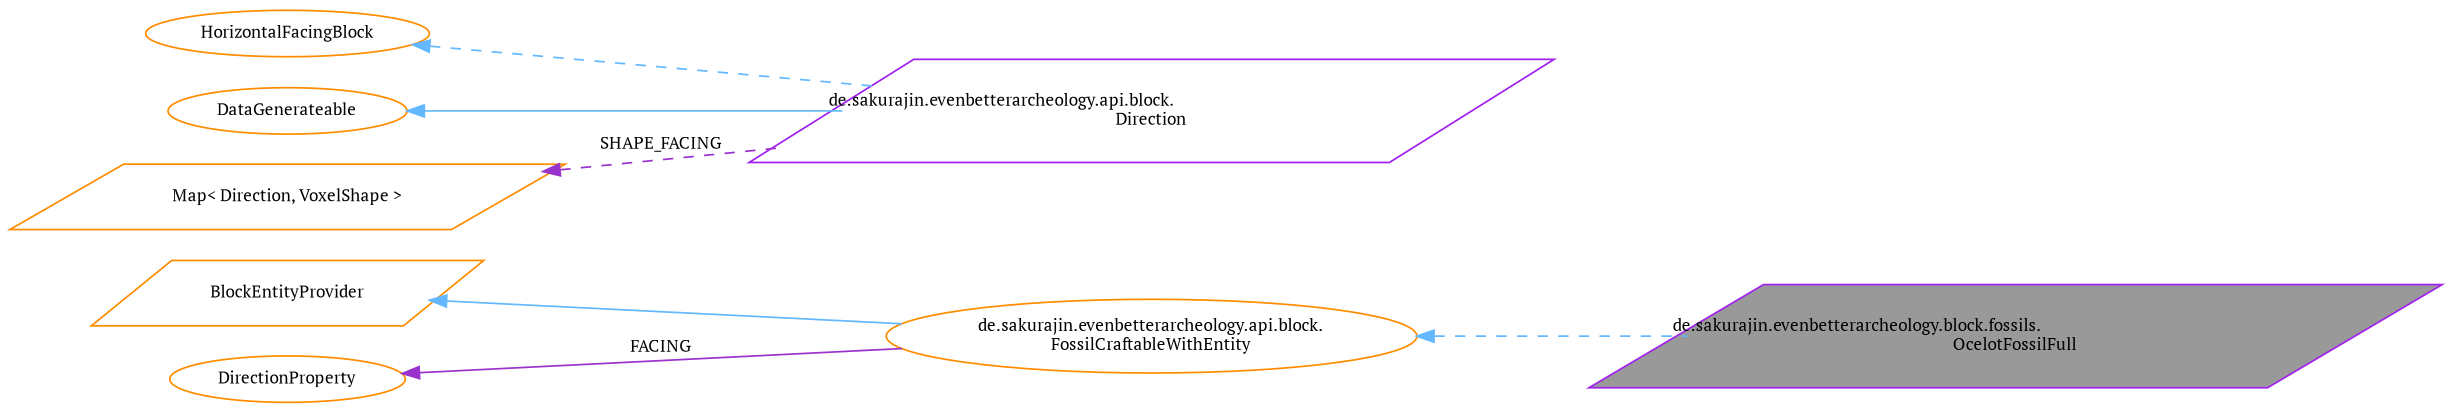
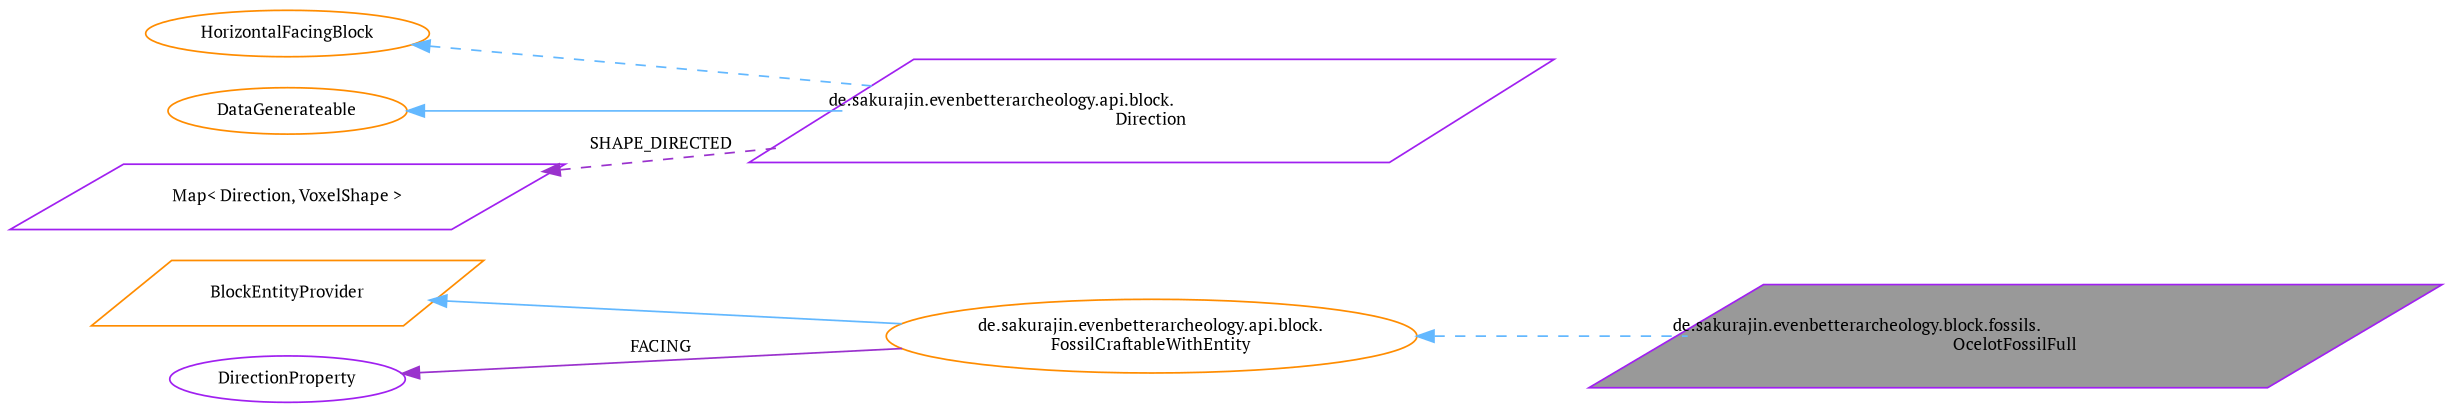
(659, 144) -> (659, 144)
(288, 197) -> (288, 197)
(288, 379) -> (288, 379)
